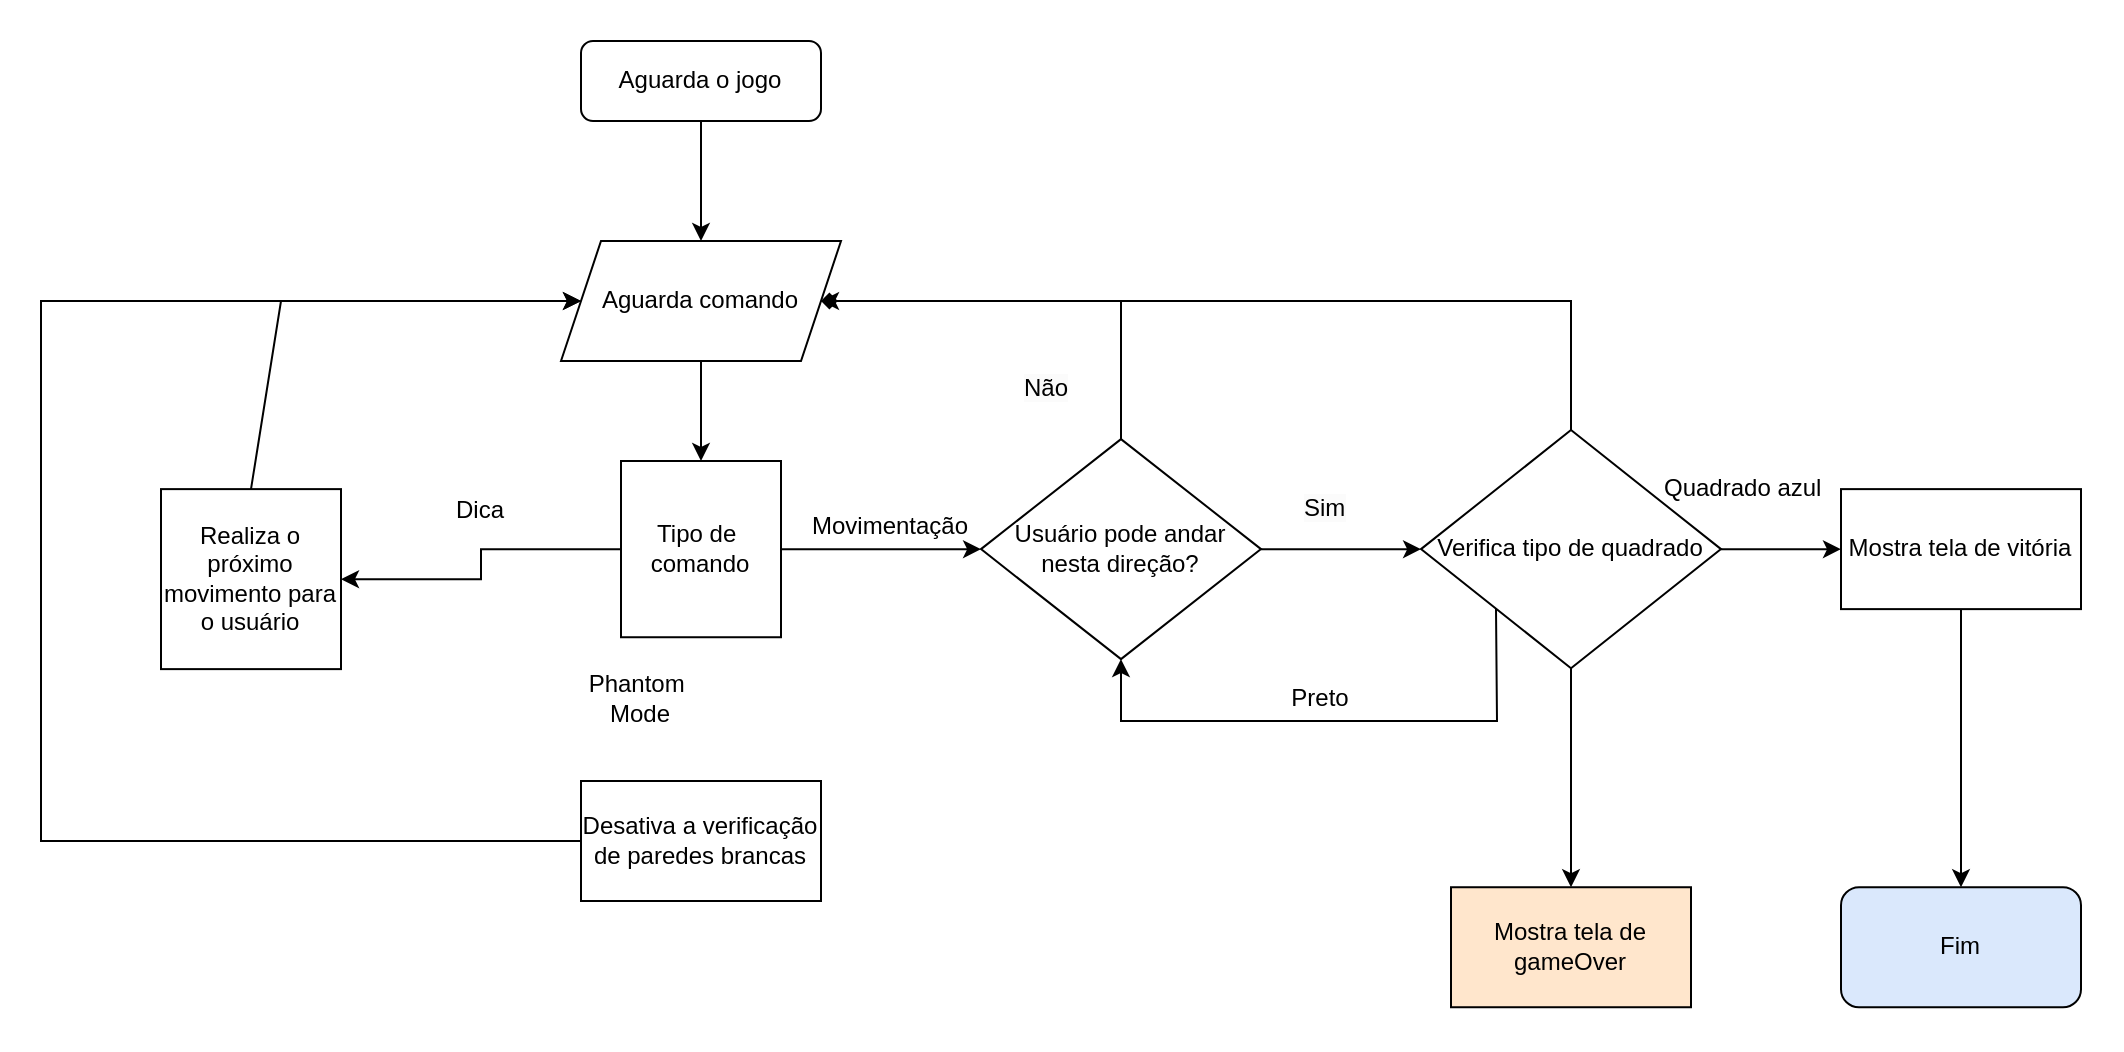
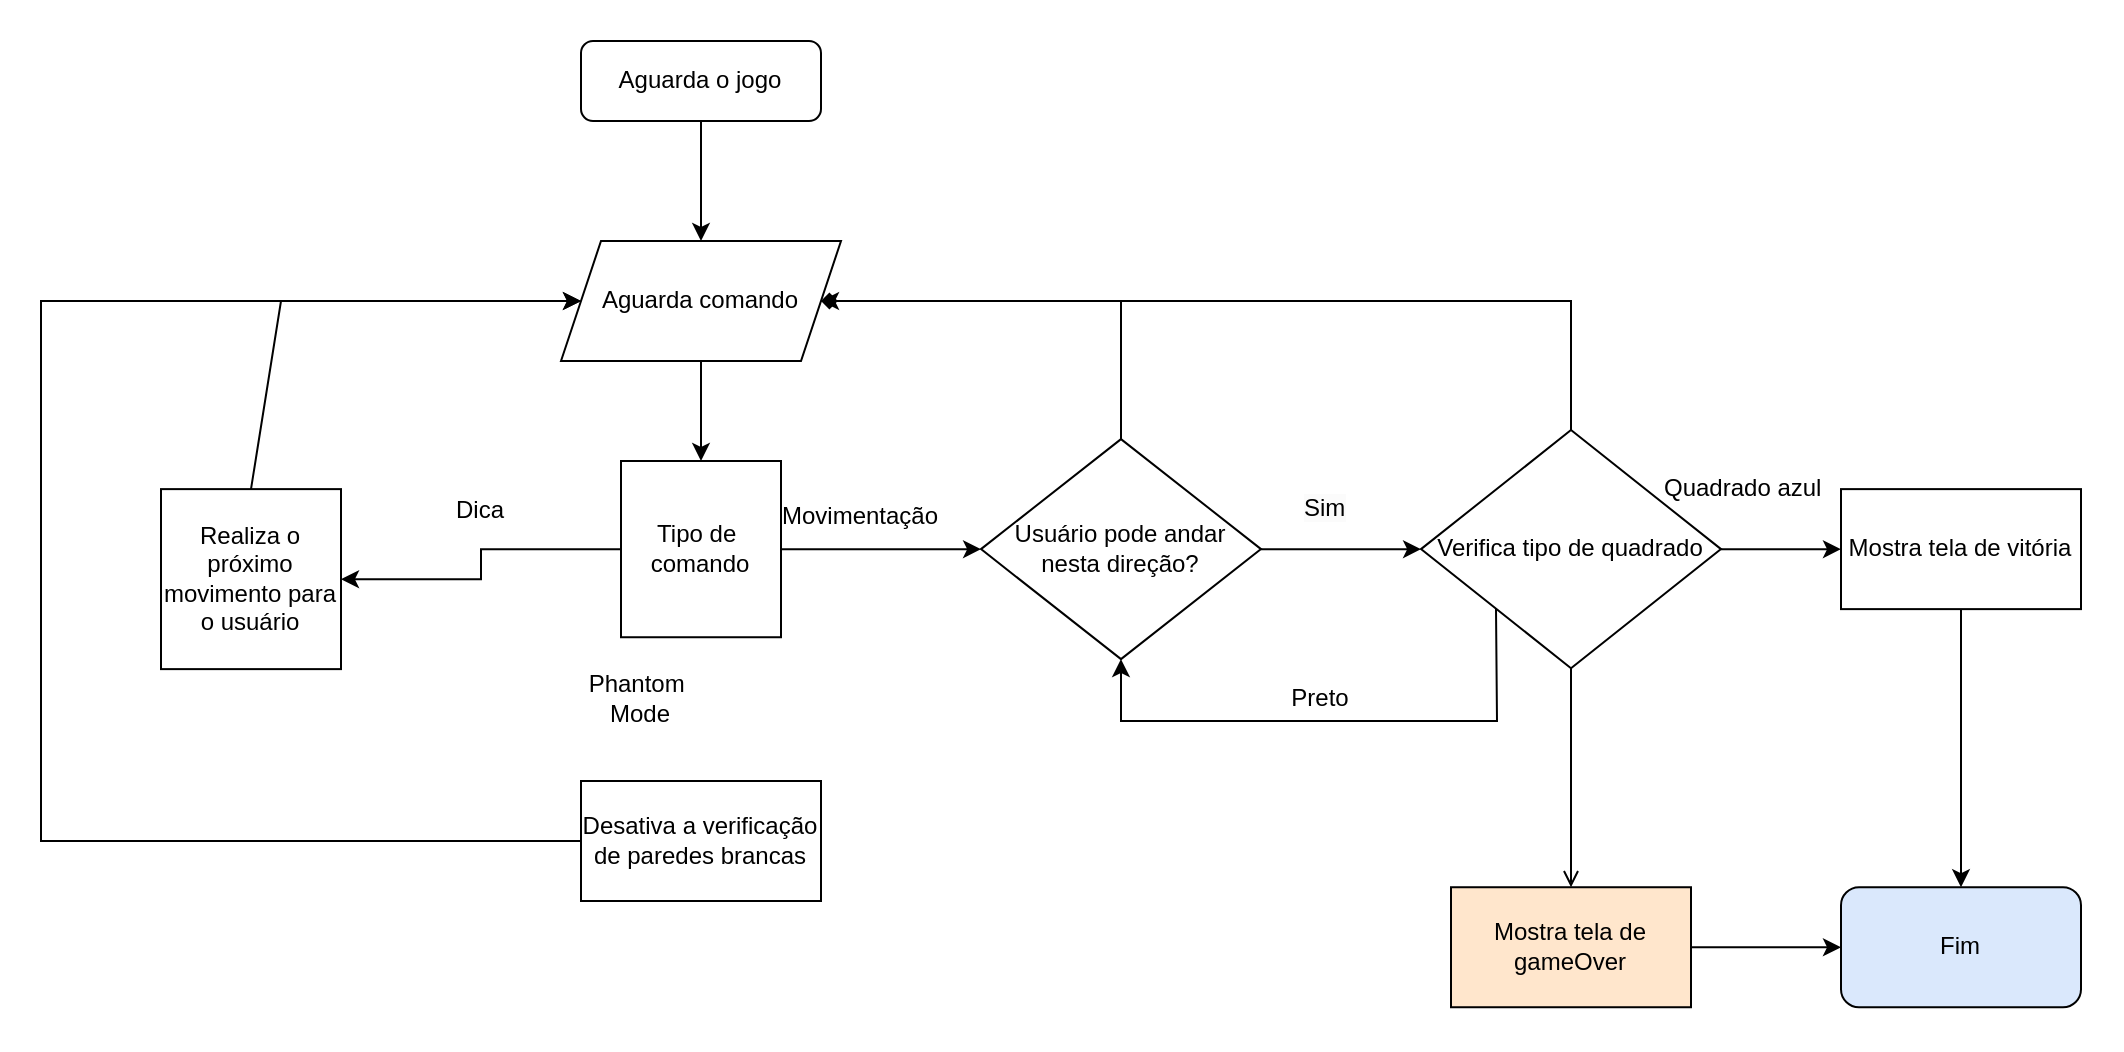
(1051, 391) -> none
(891, 527) -> (861, 517)
(1571, 872) -> (1571, 875)
none -> (1759, 947)
